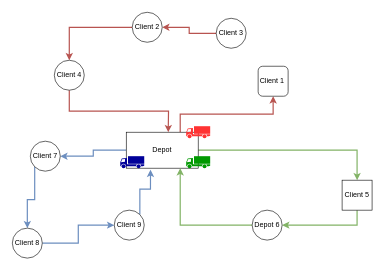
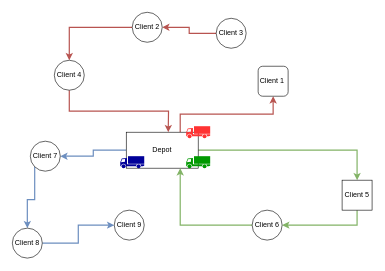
(140, 190) -> none
(267, 225) -> (267, 225)
